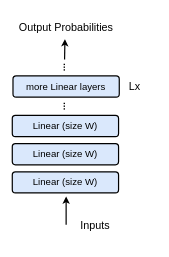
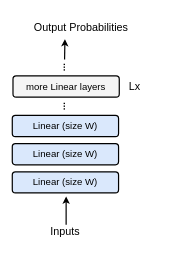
(66, 28) -> (81, 28)
(66, 86) -> (66, 86)
(96, 226) -> (66, 232)
